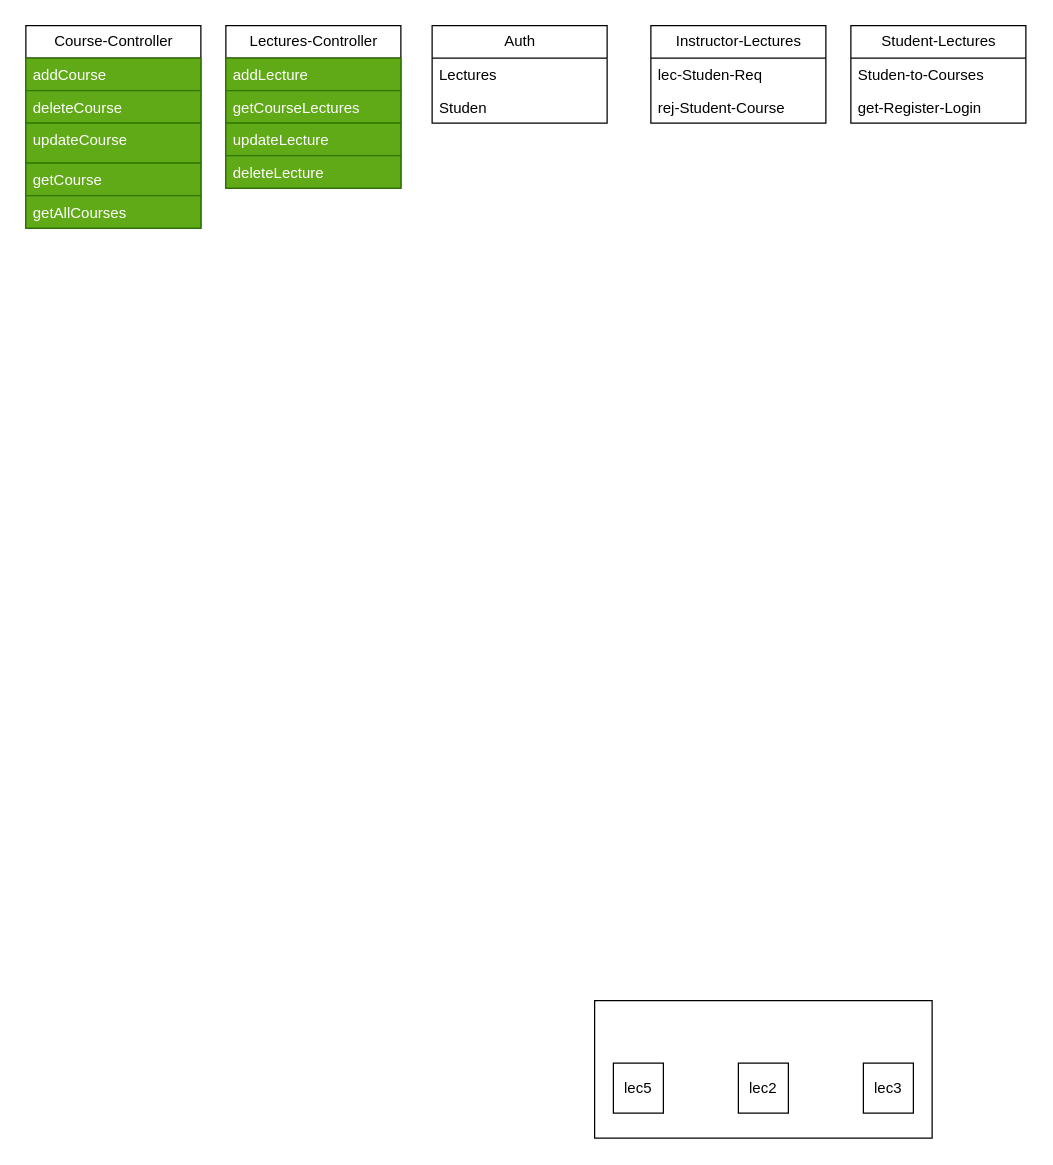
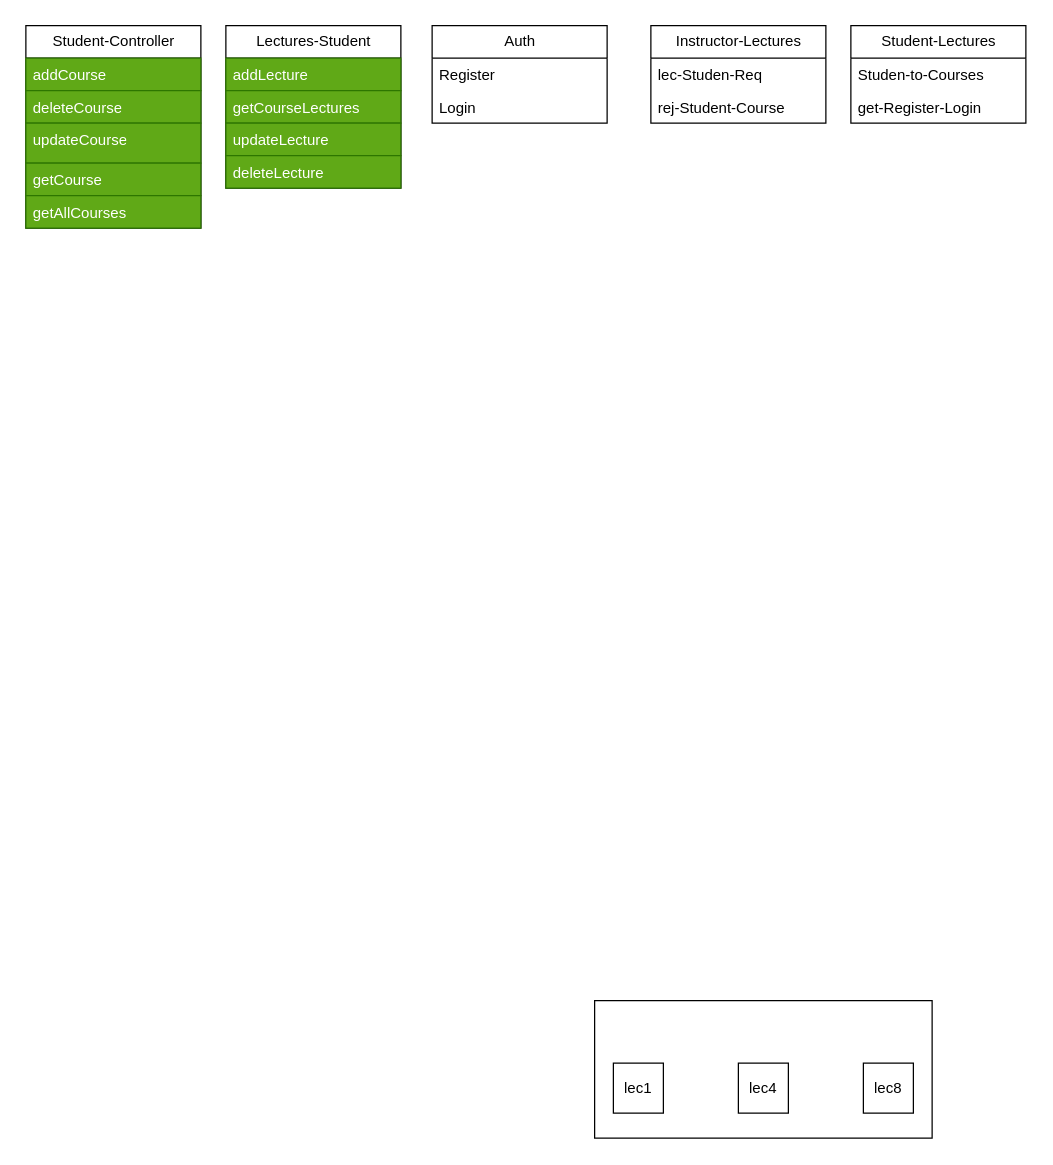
(114, 42) -> (114, 42)
(314, 42) -> (314, 42)
(473, 76) -> (471, 76)
(465, 108) -> (458, 108)
(638, 1088) -> (638, 1088)
(763, 1088) -> (763, 1088)
(888, 1088) -> (888, 1088)
